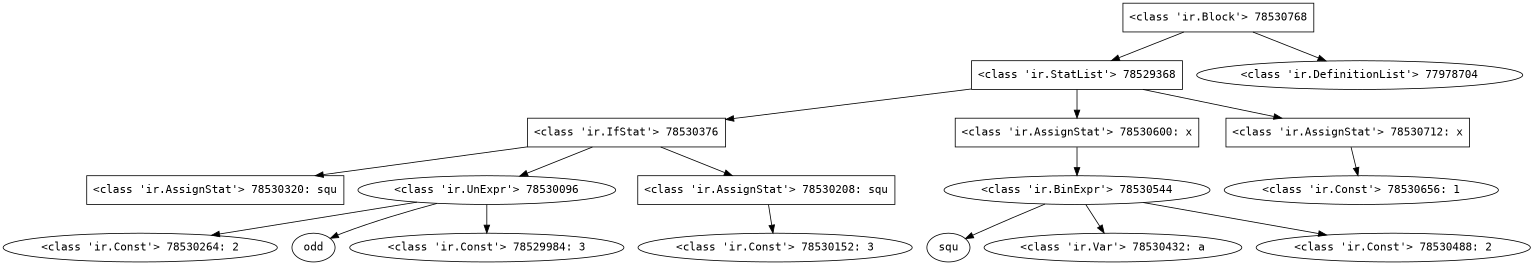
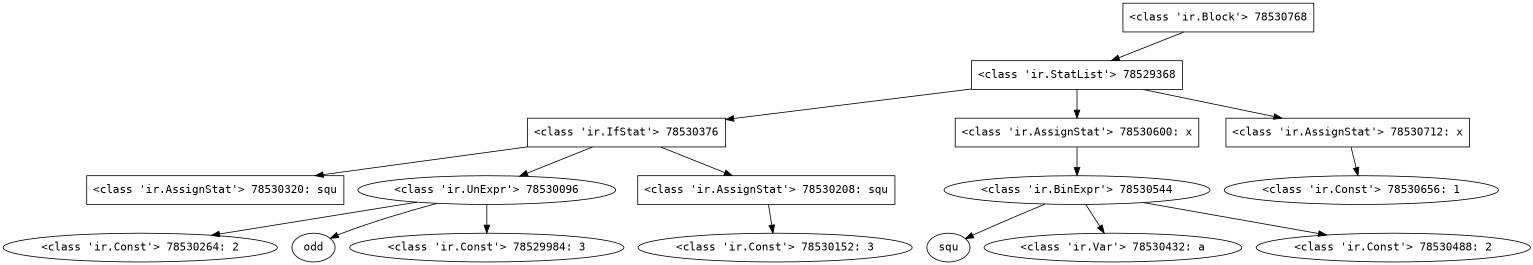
(1360, 75) -> none
